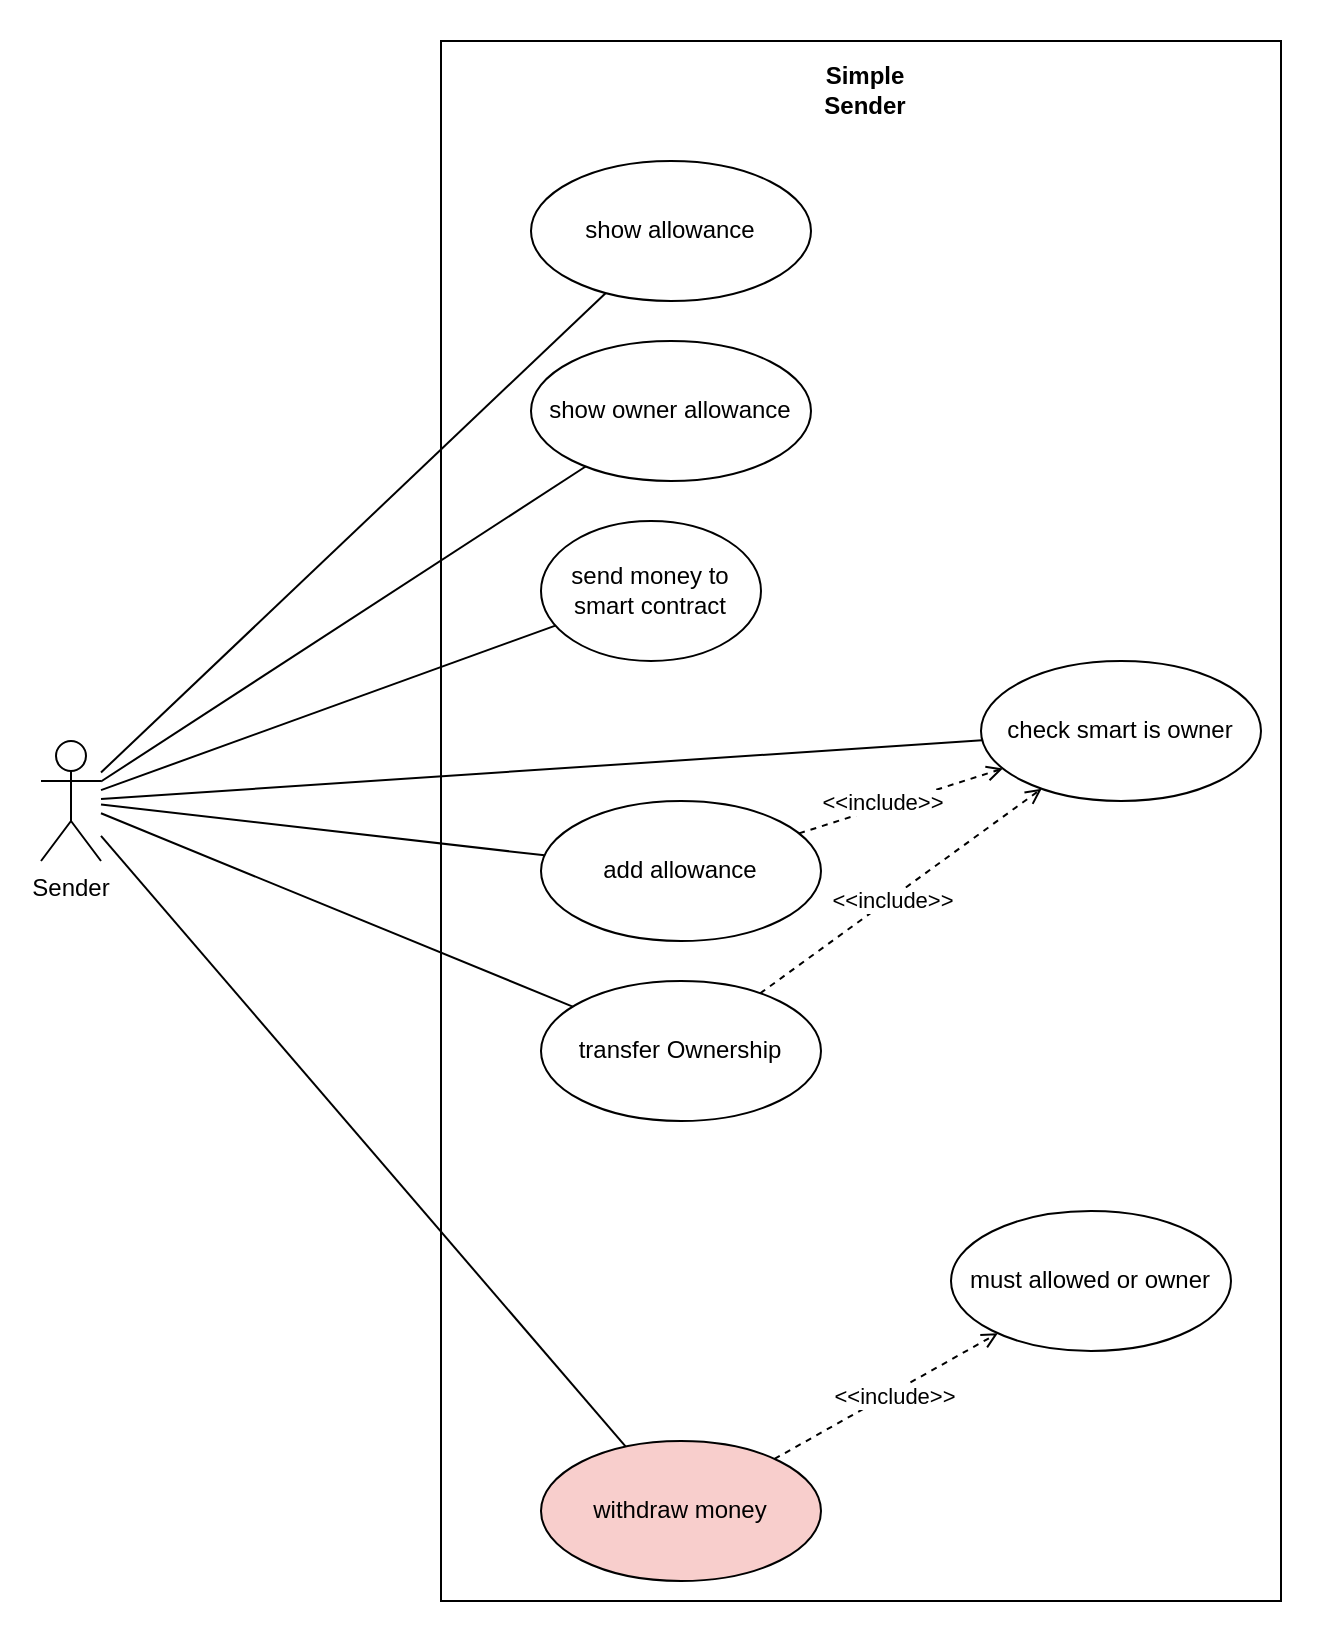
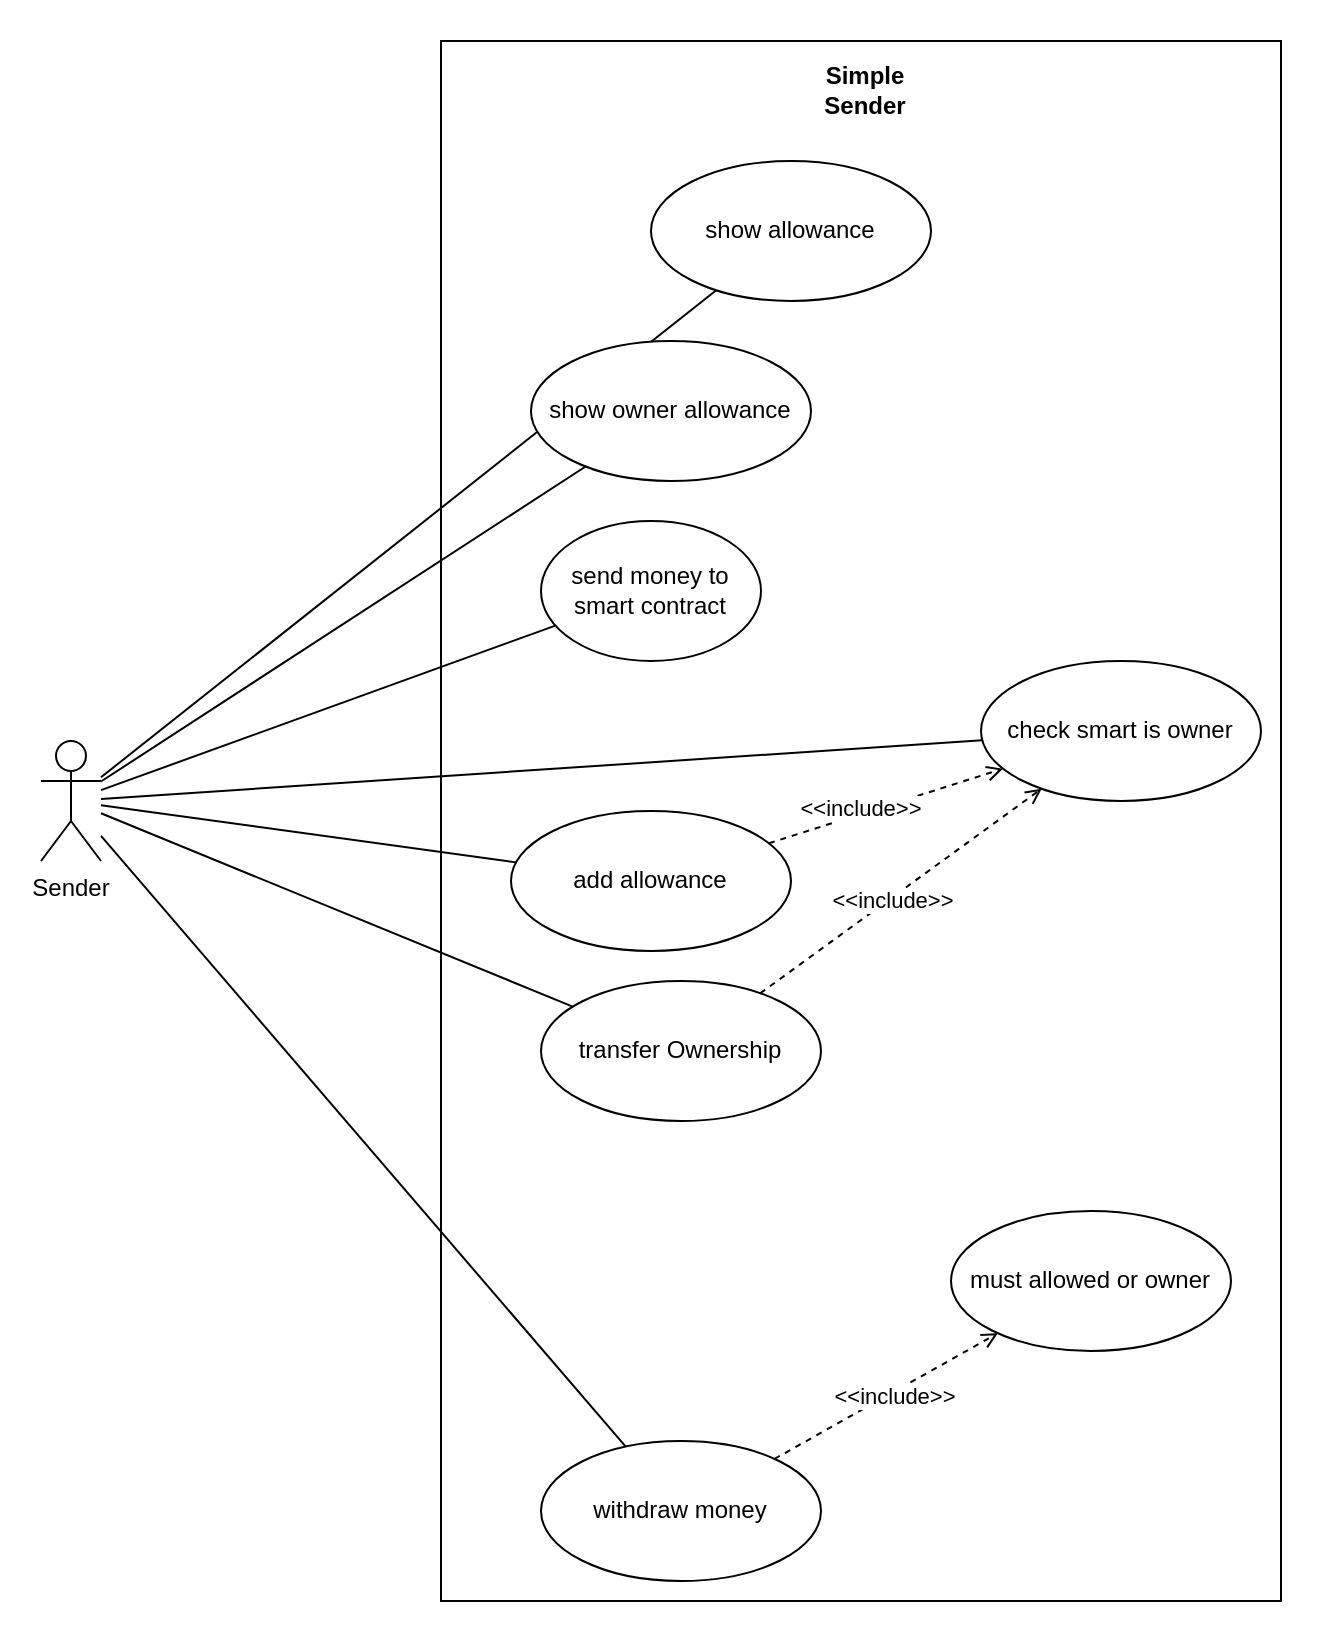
(671, 231) -> (791, 231)
(681, 871) -> (651, 881)
(681, 1511) -> (681, 1511)
